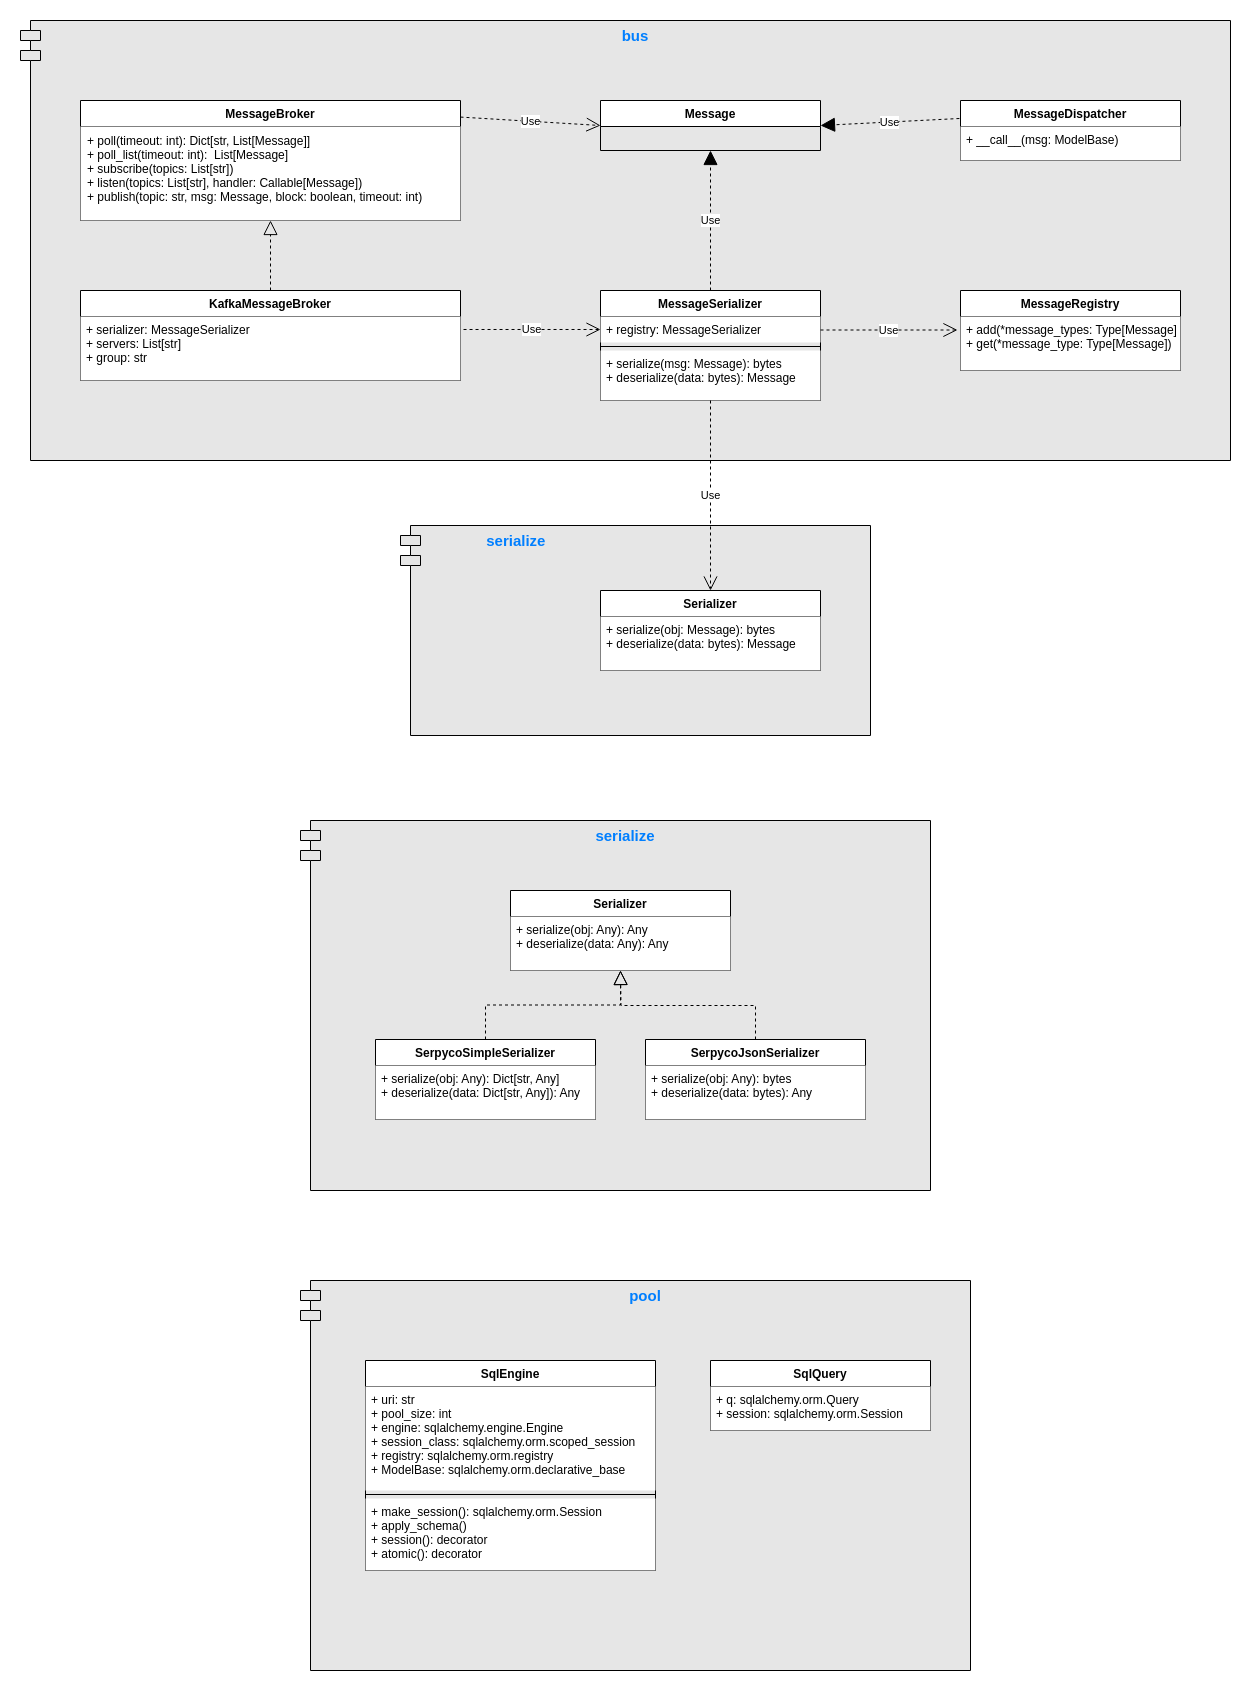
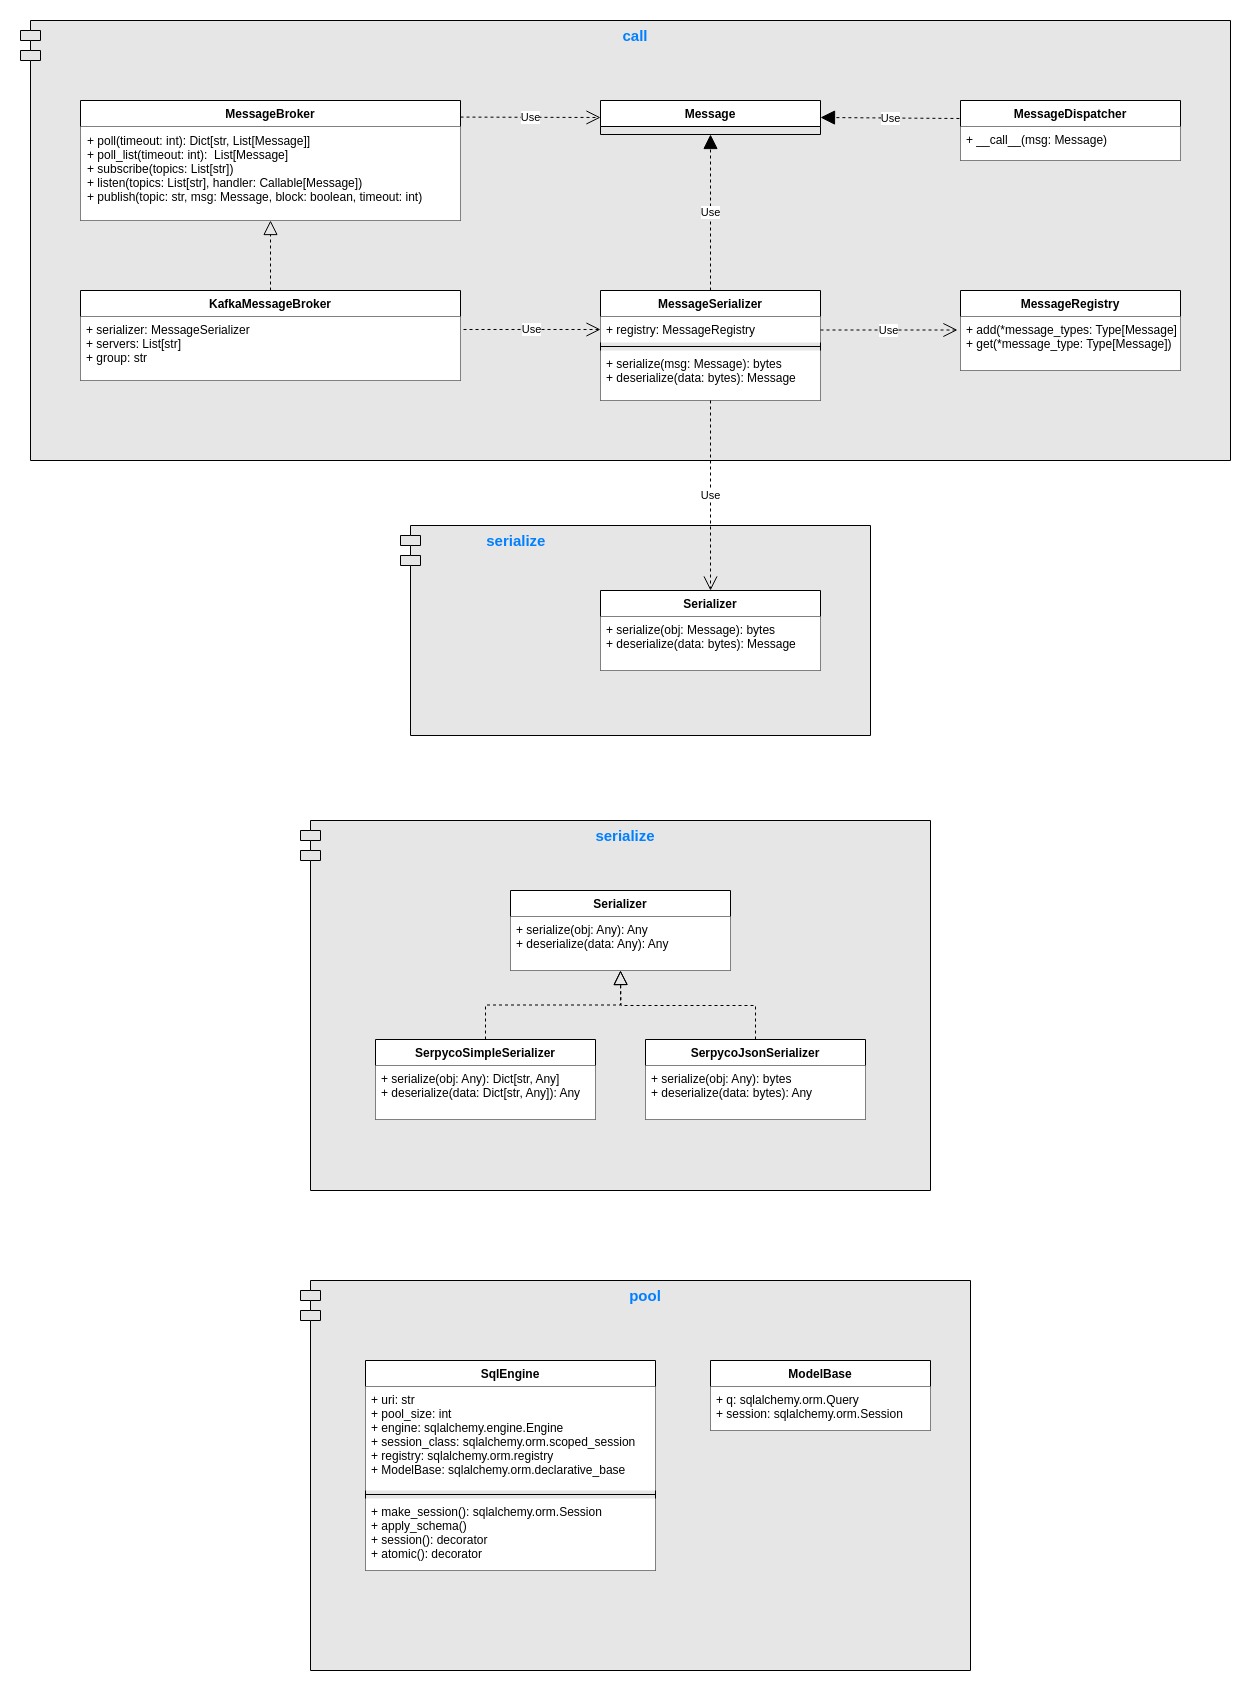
(635, 36) -> (635, 36)
(711, 126) -> (711, 118)
(1044, 140) -> (1039, 140)
(693, 330) -> (689, 330)
(820, 1374) -> (820, 1374)
